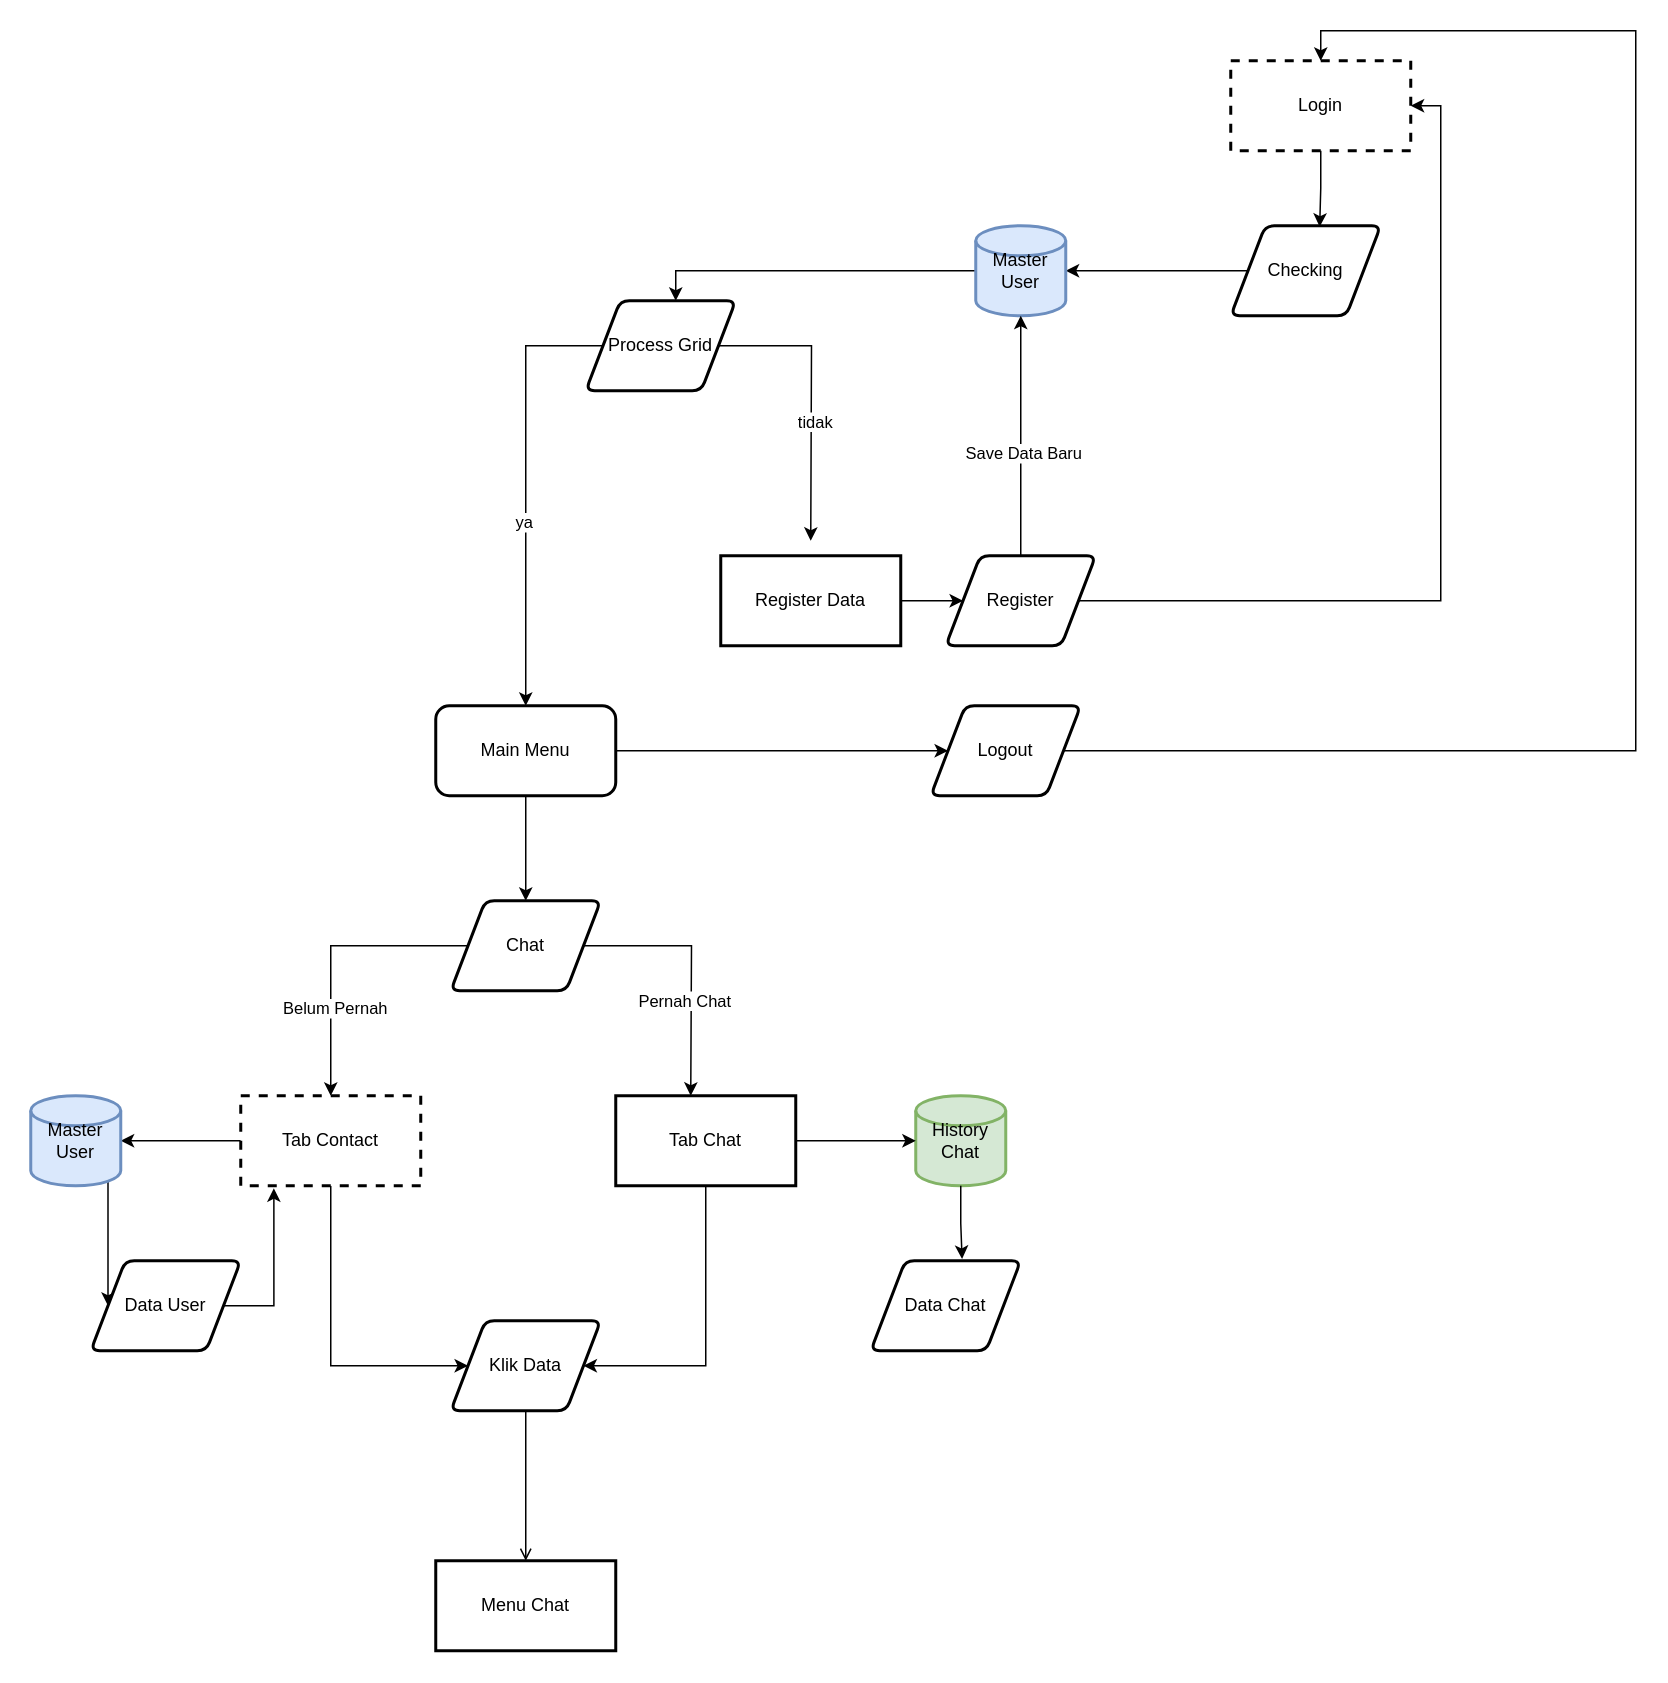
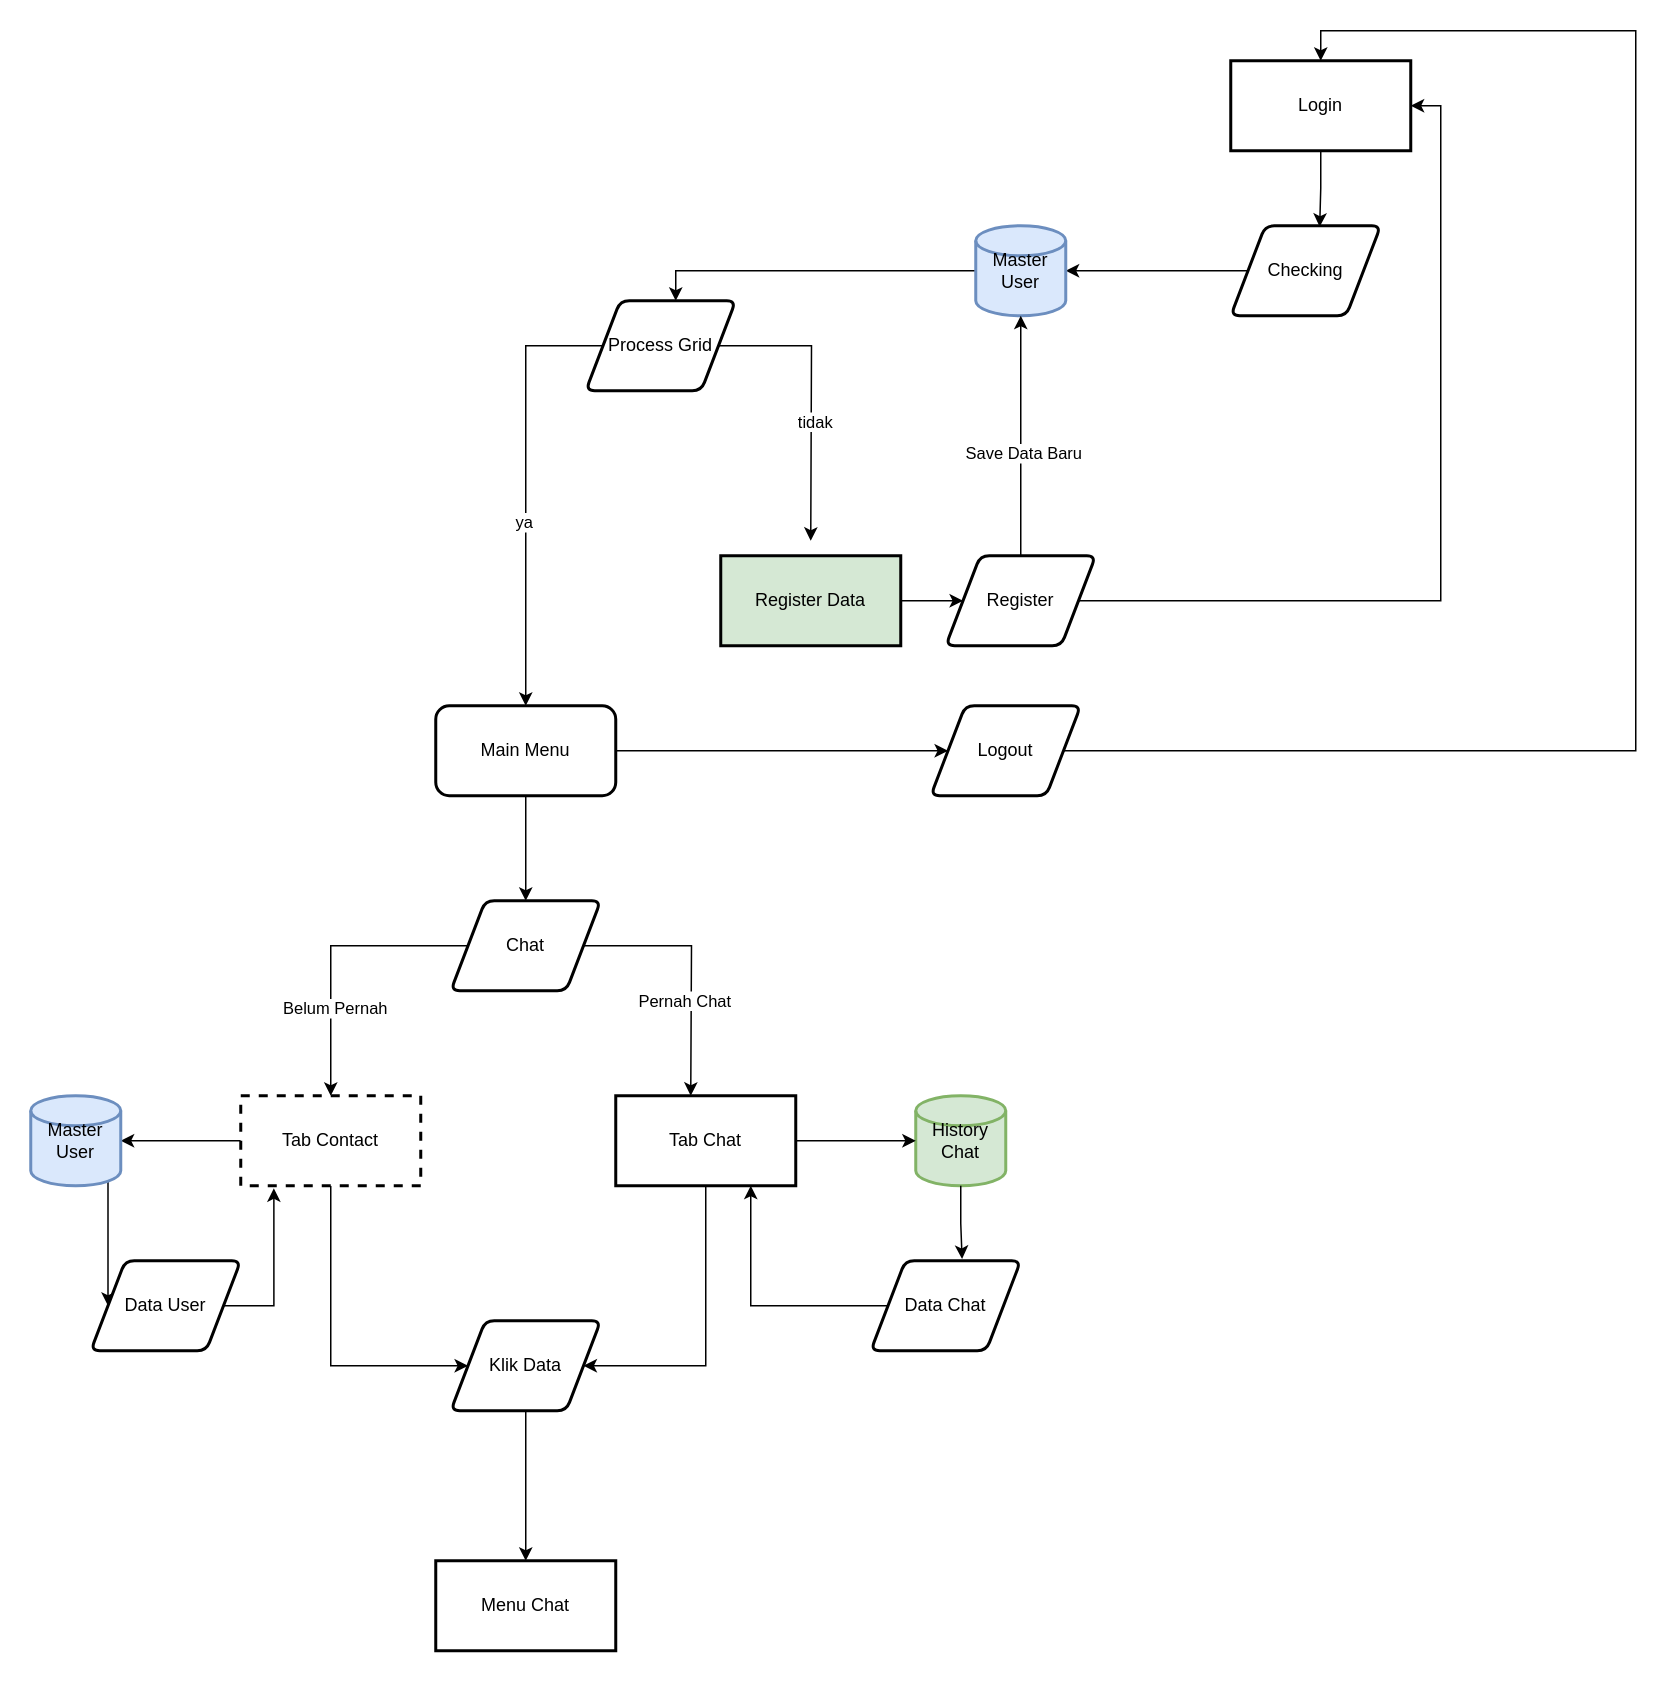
(1321, 106) -> (1321, 106)
(811, 601) -> (811, 601)
none -> (764, 1306)
(526, 1551) -> (526, 1549)
